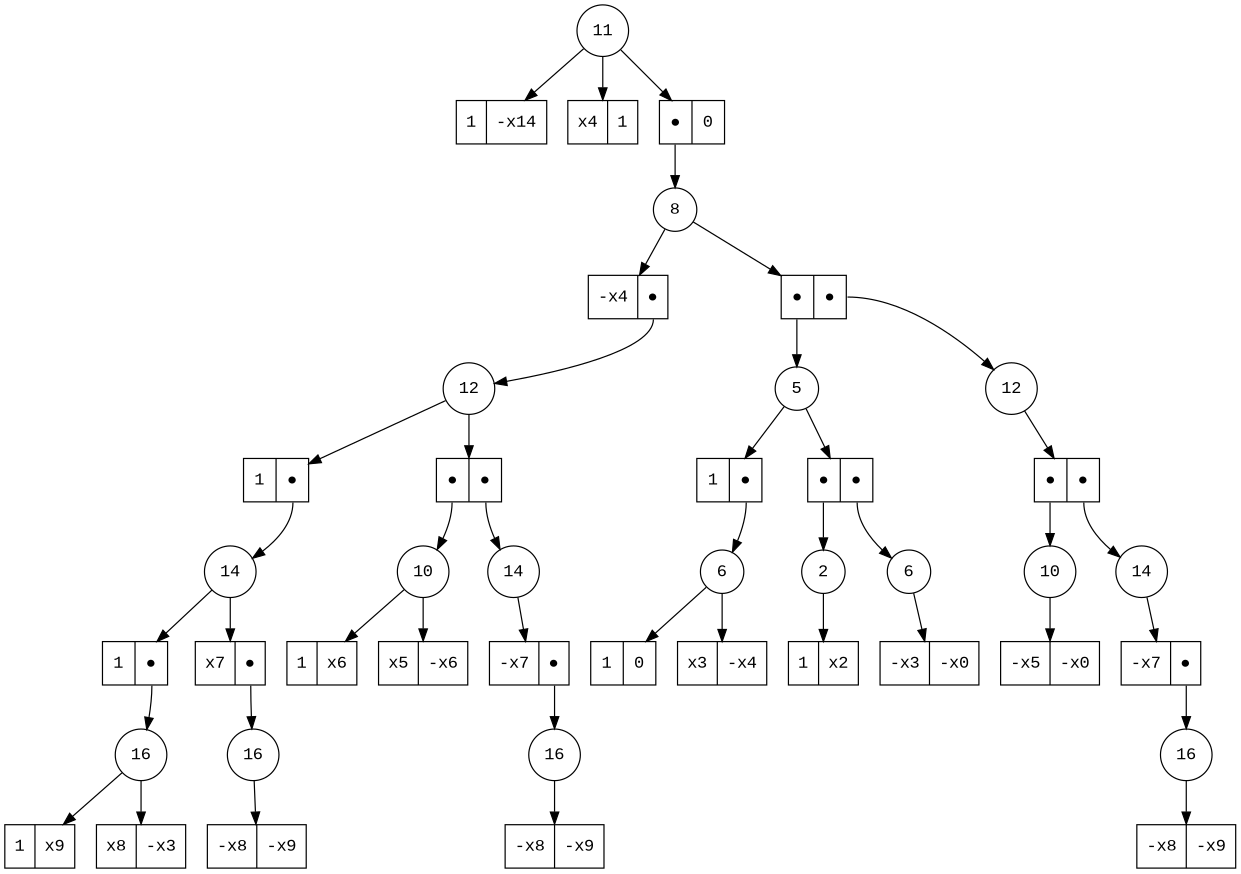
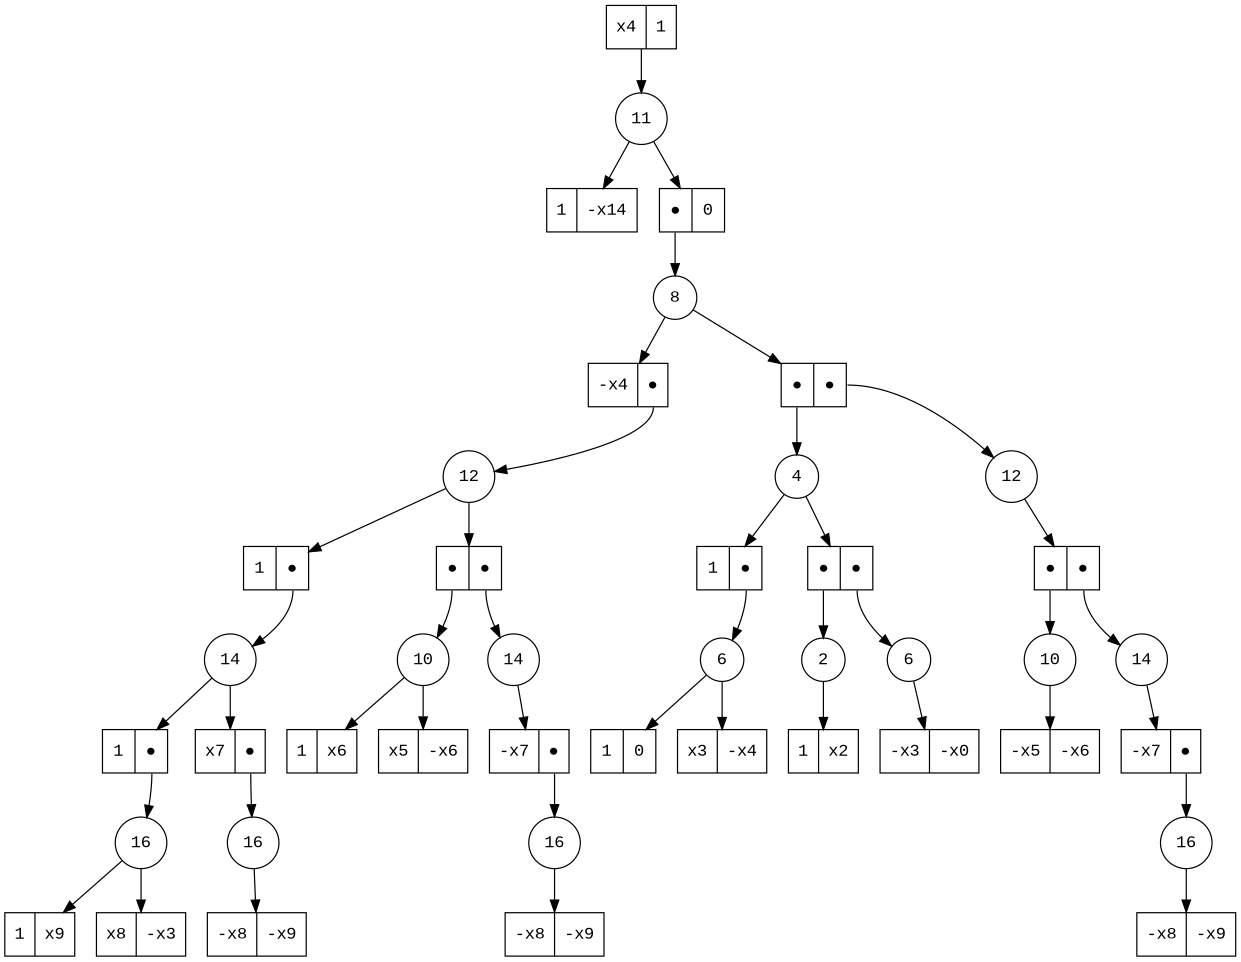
(603, 72) -> (641, 65)
(797, 389) -> (797, 477)
(1075, 663) -> (1075, 751)
